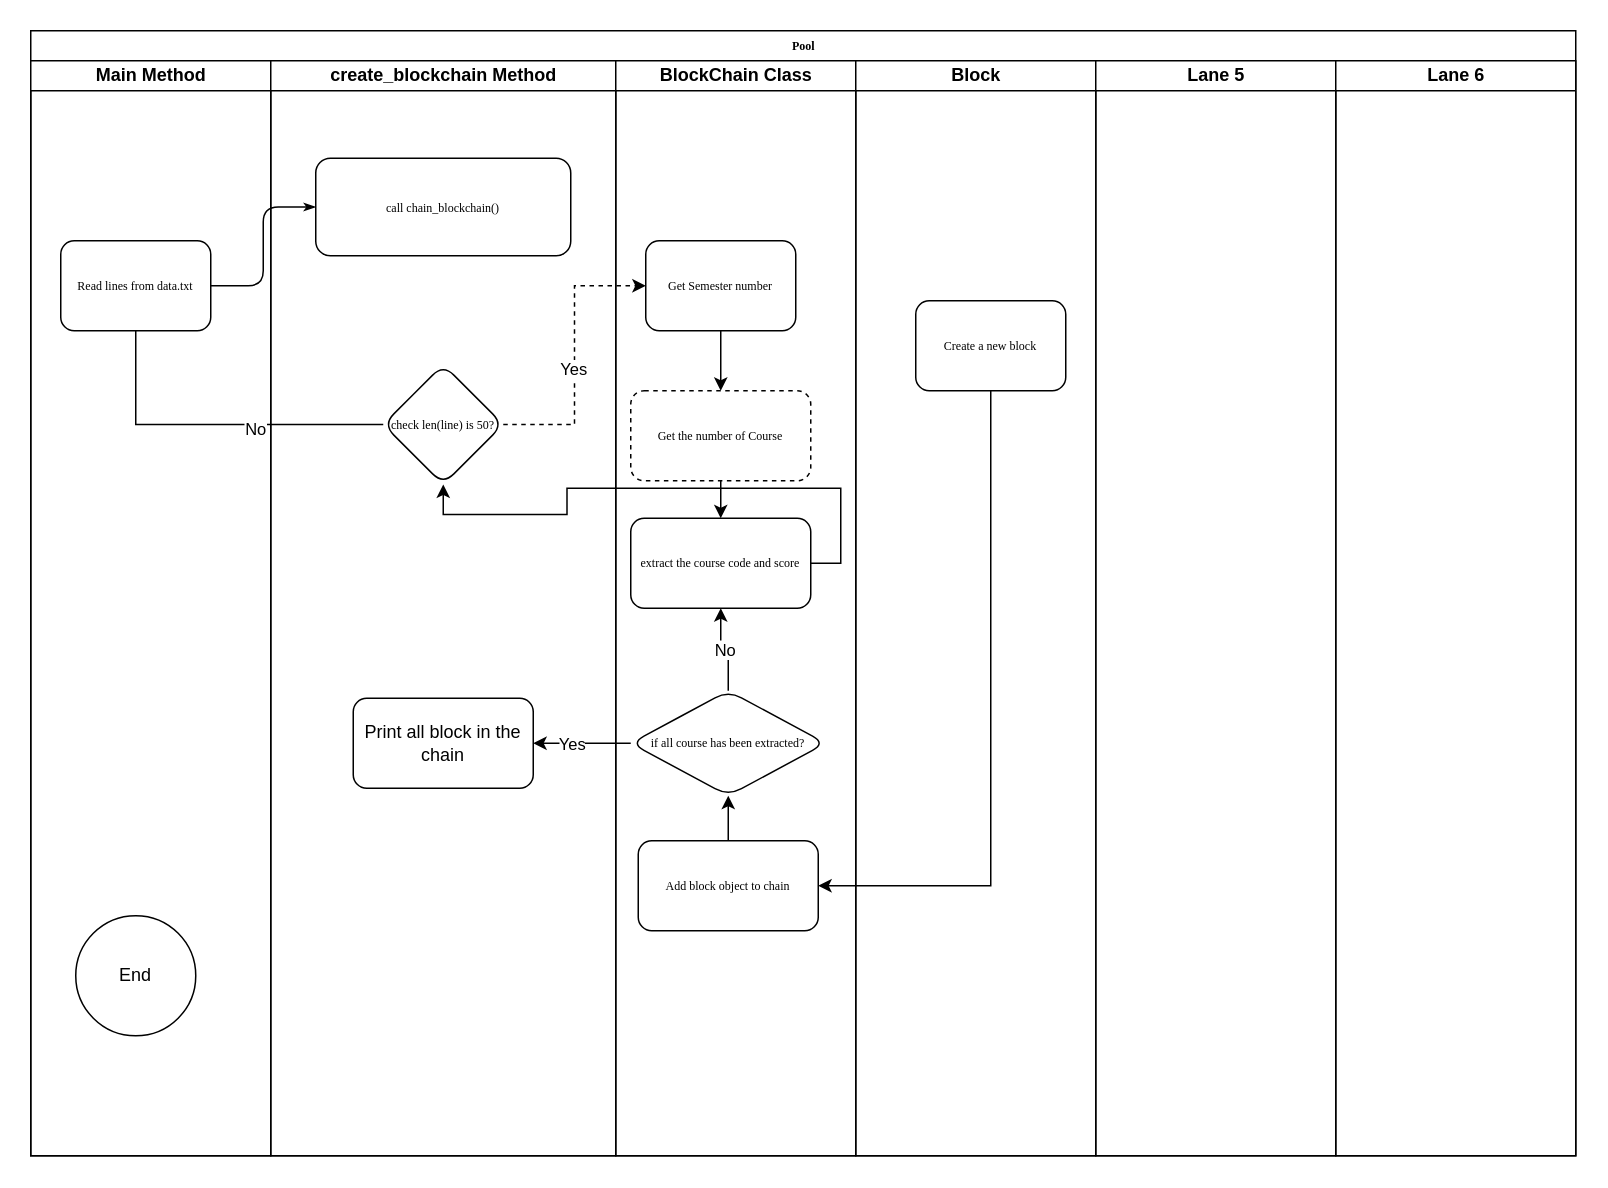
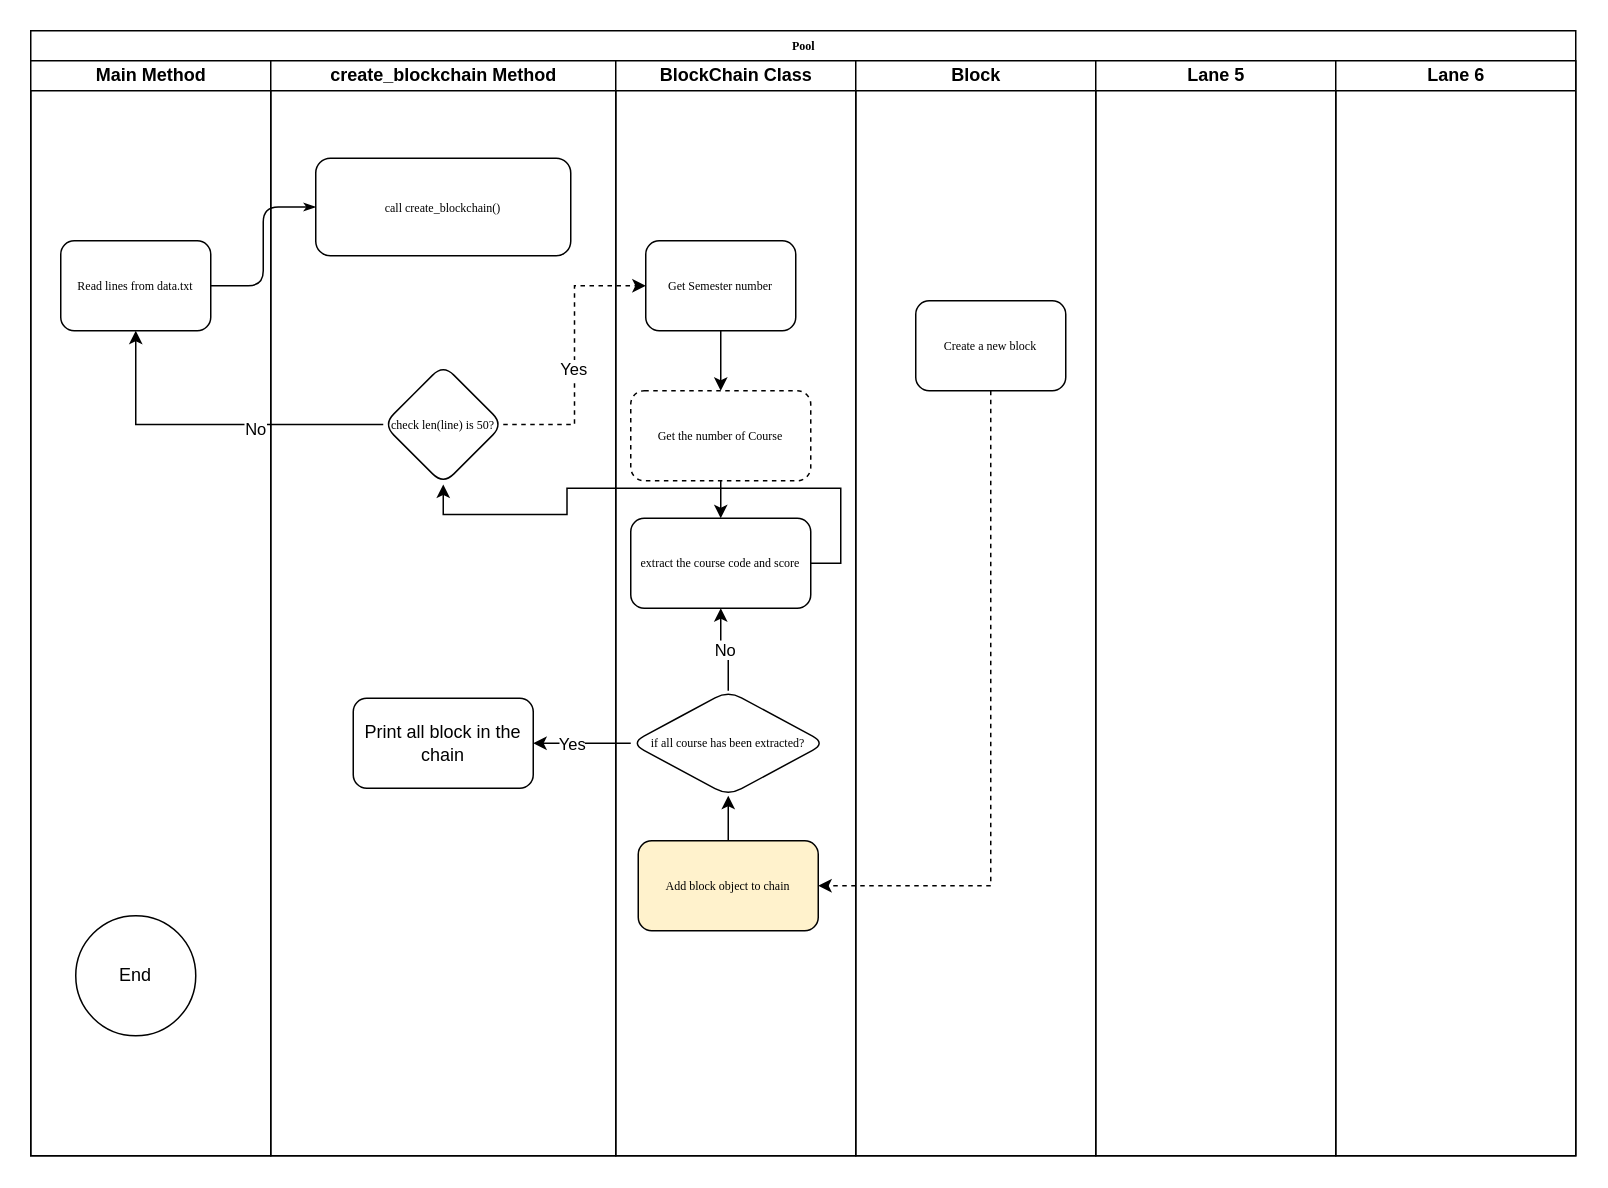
(443, 208) -> (443, 208)
(136, 337) -> (136, 342)
(991, 720) -> (991, 720)
(728, 886) -> (728, 886)
